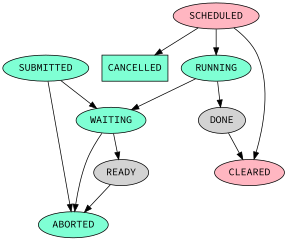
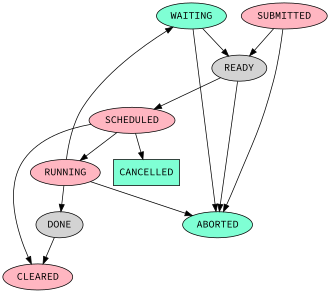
(46, 68) -> (284, 16)
(216, 68) -> (65, 173)
(76, 92) -> (264, 40)
none -> (191, 92)
none -> (138, 197)
